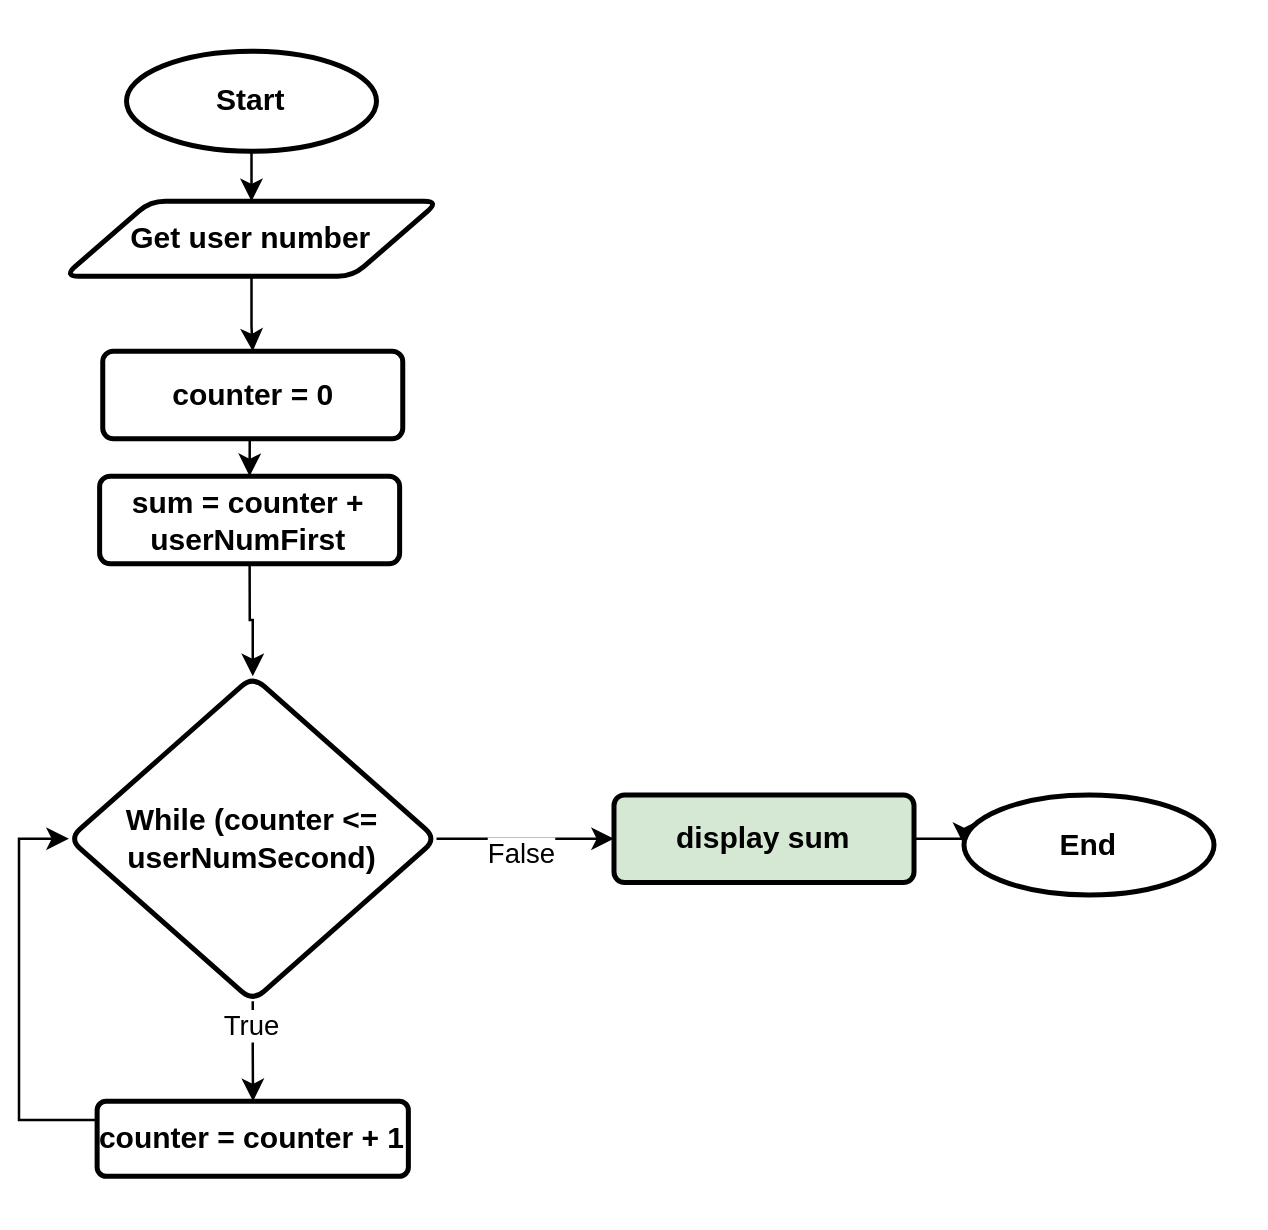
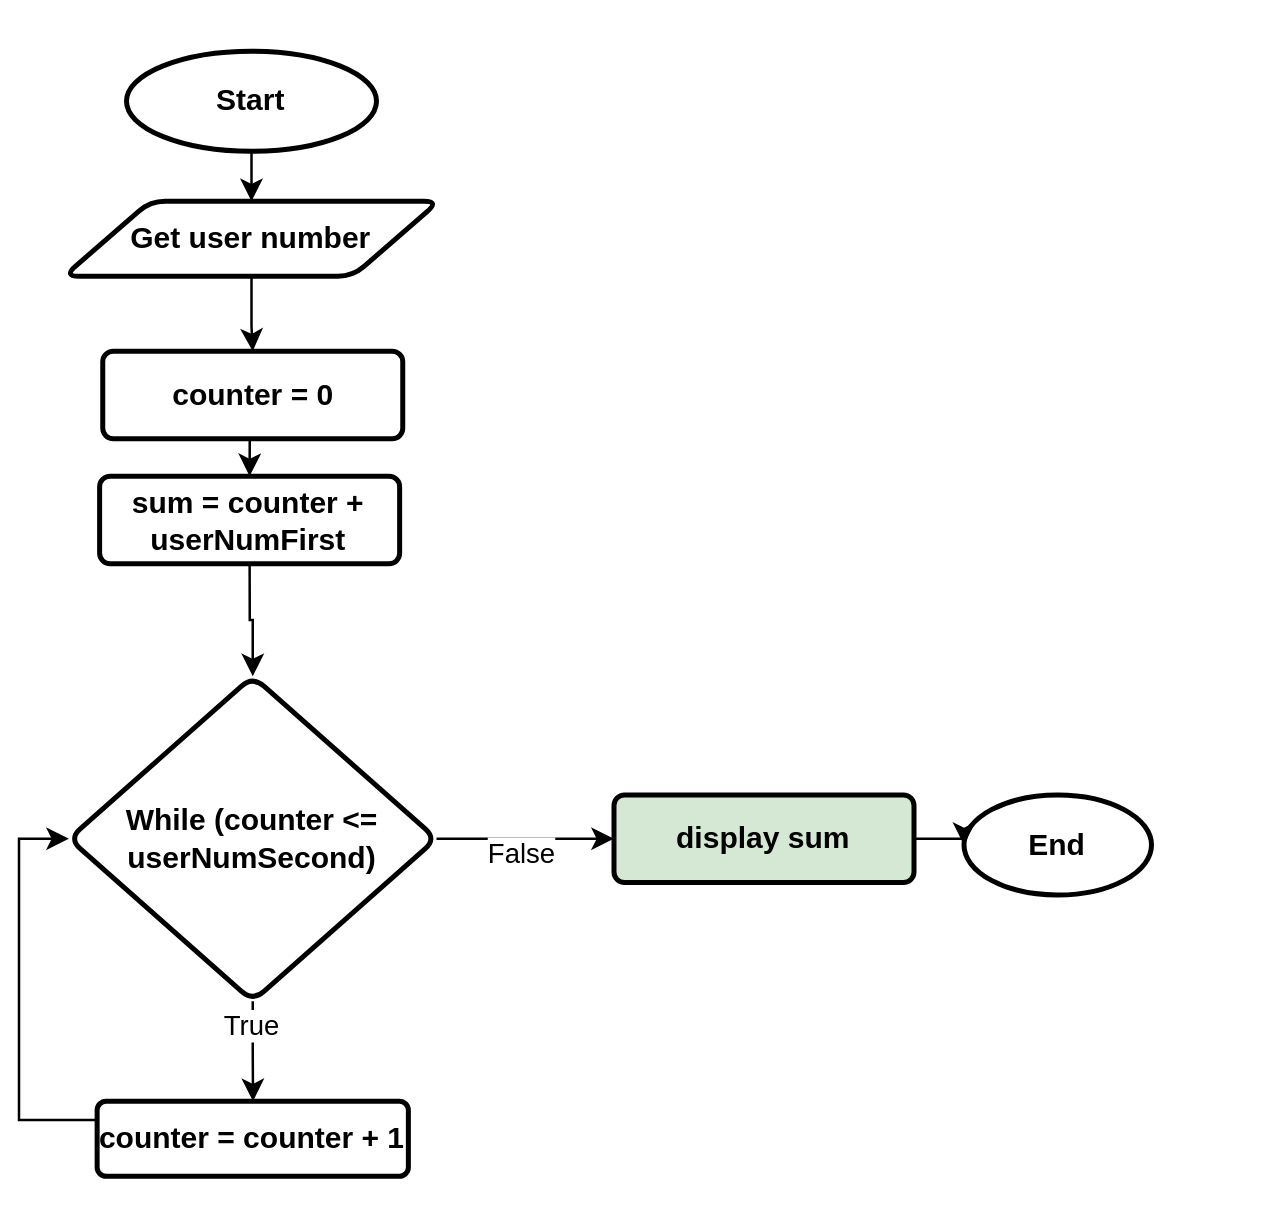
(1089, 845) -> (1058, 845)
